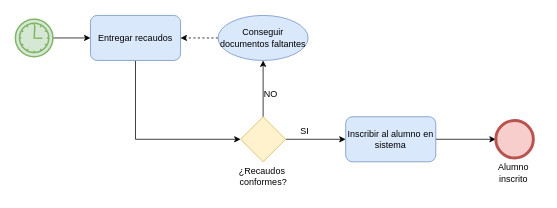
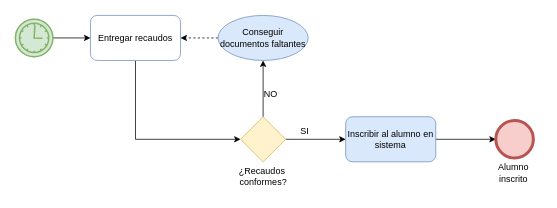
(135, 38) -> (135, 38)
